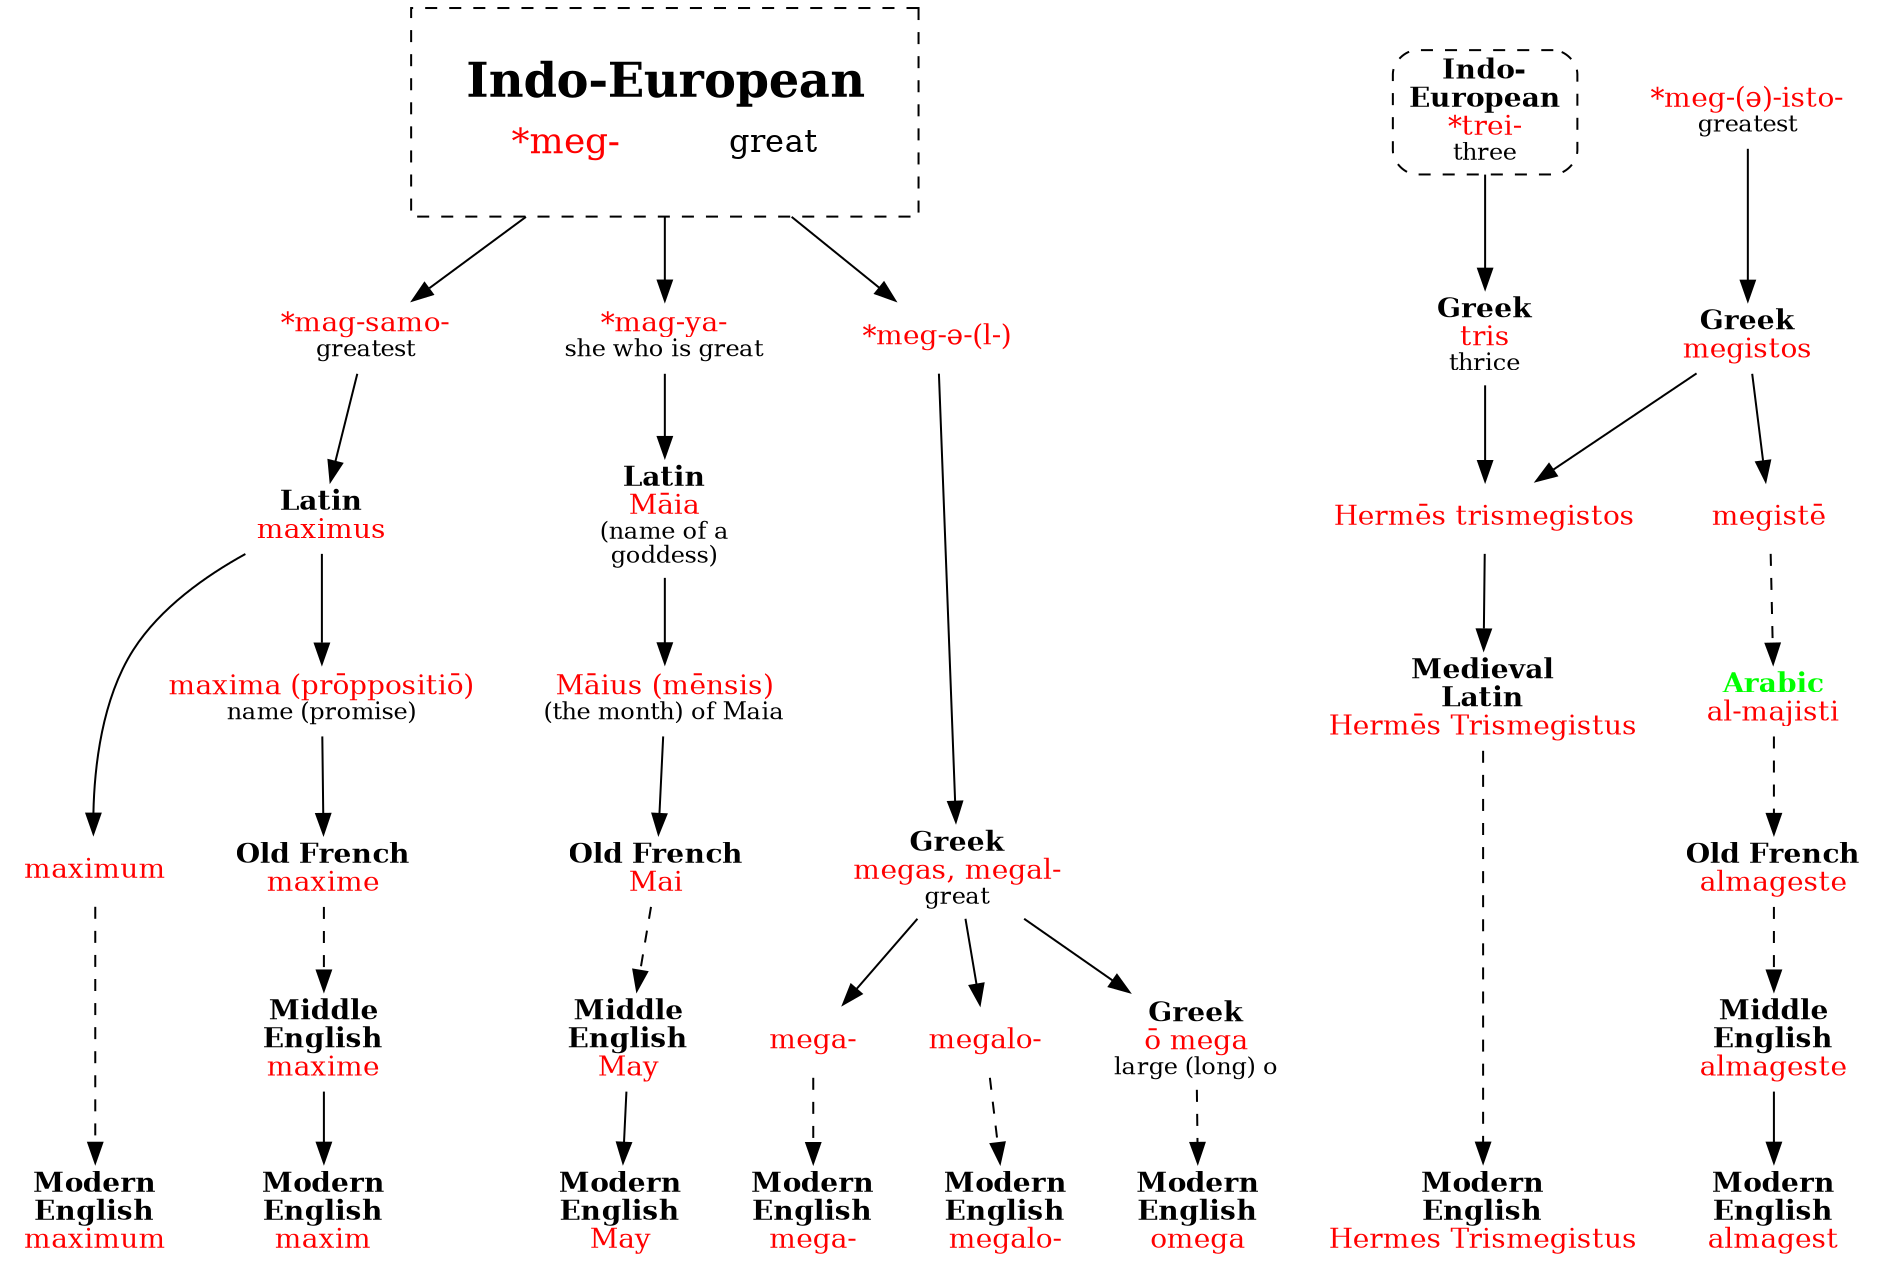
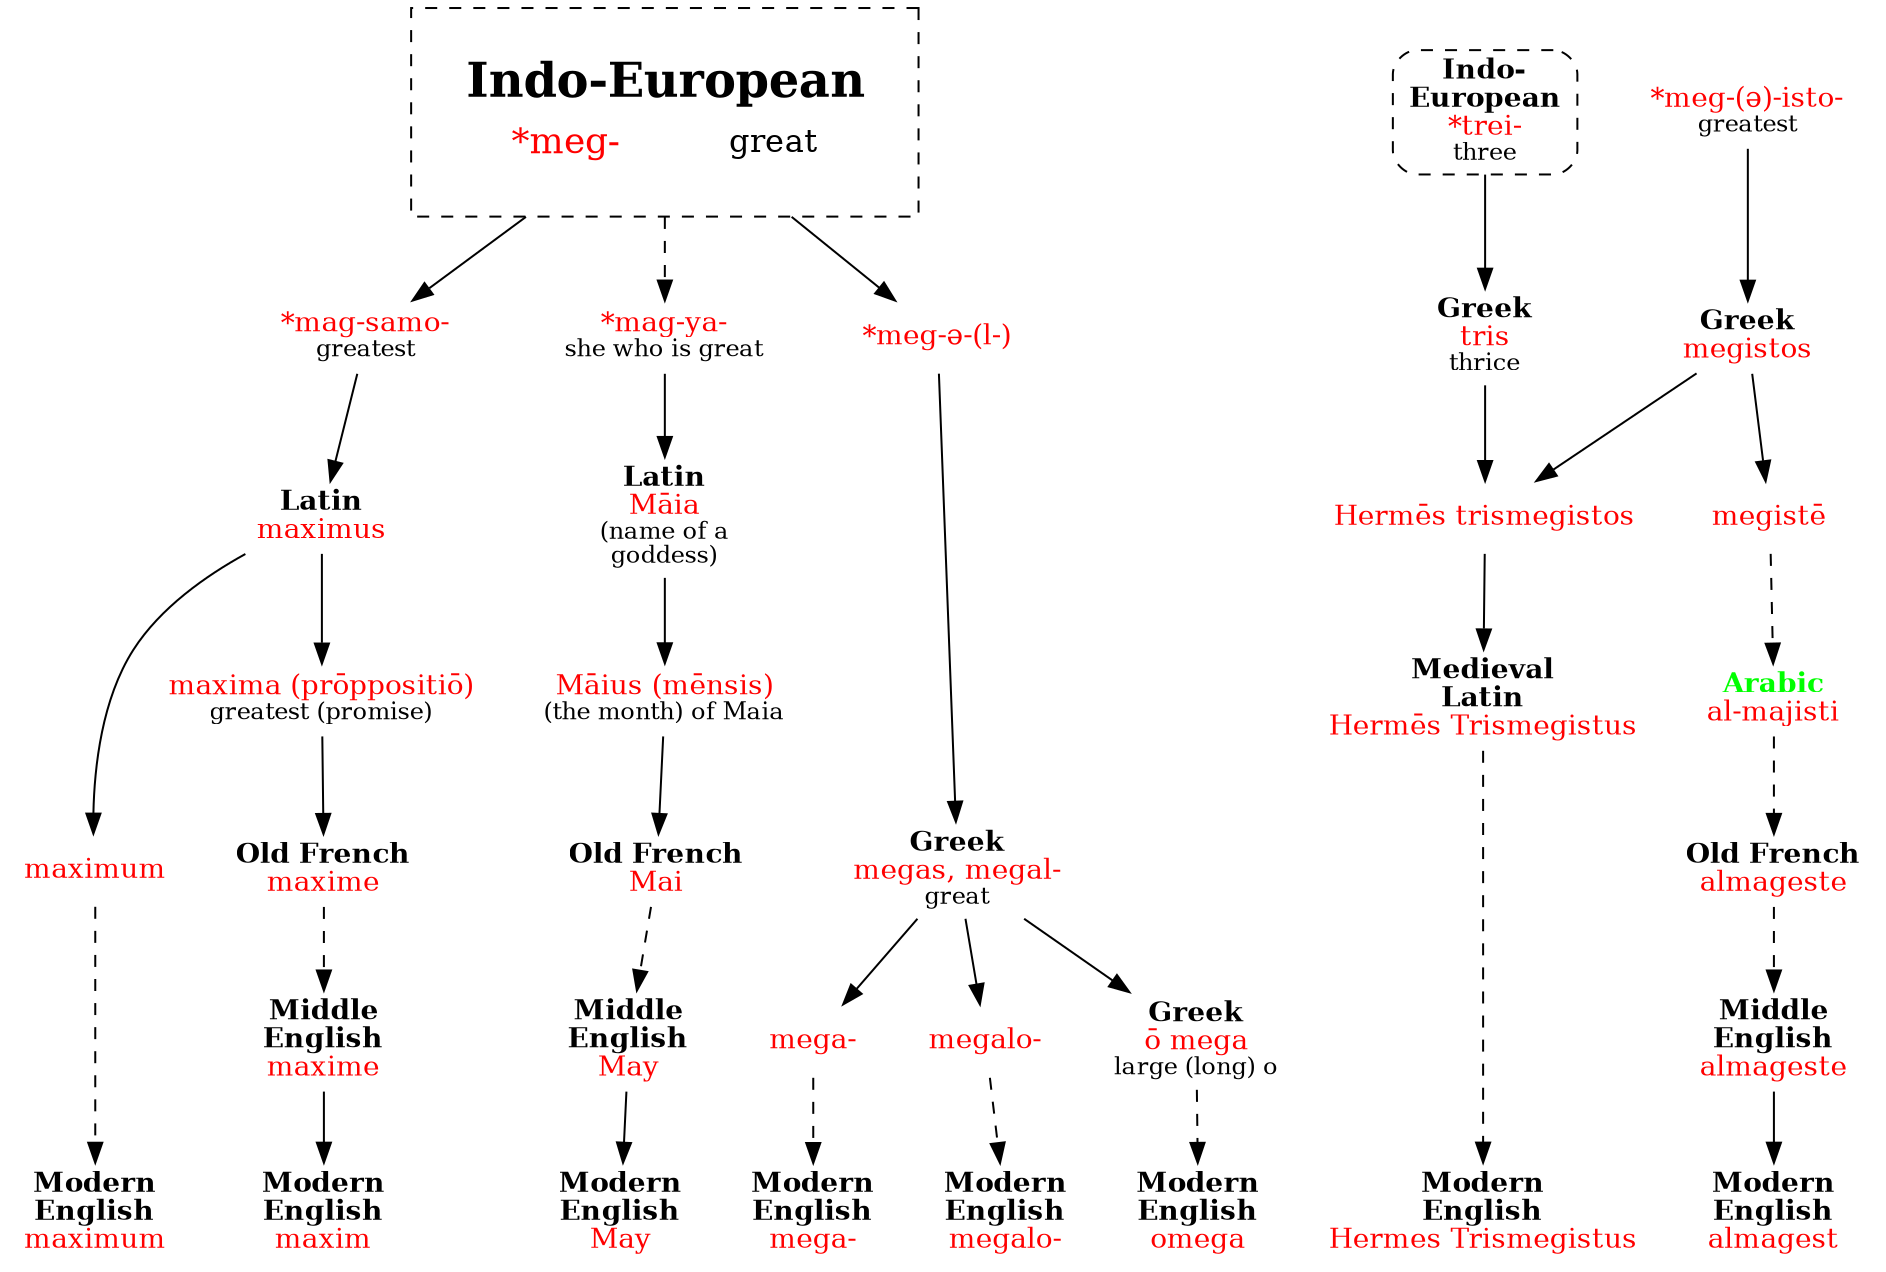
(665, 249) -> (665, 249)
(322, 712) -> (322, 712)
